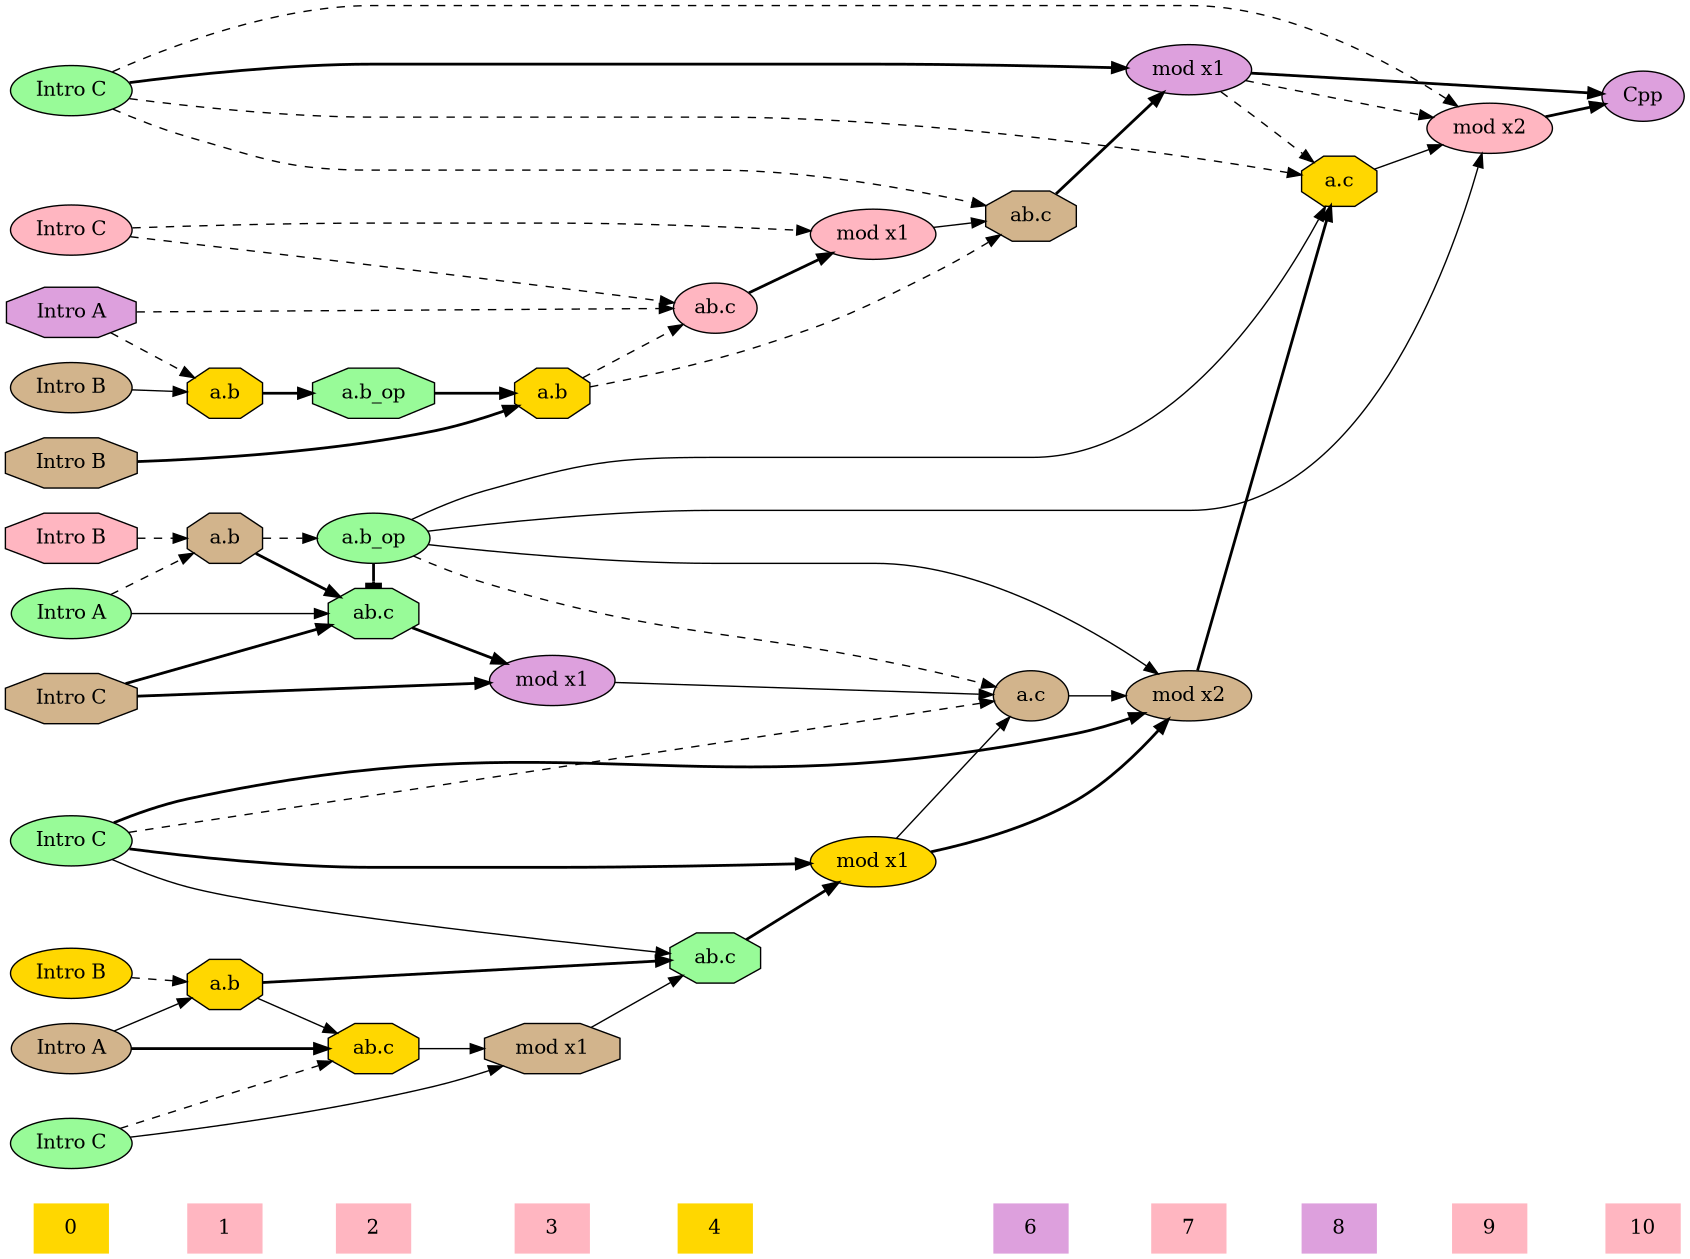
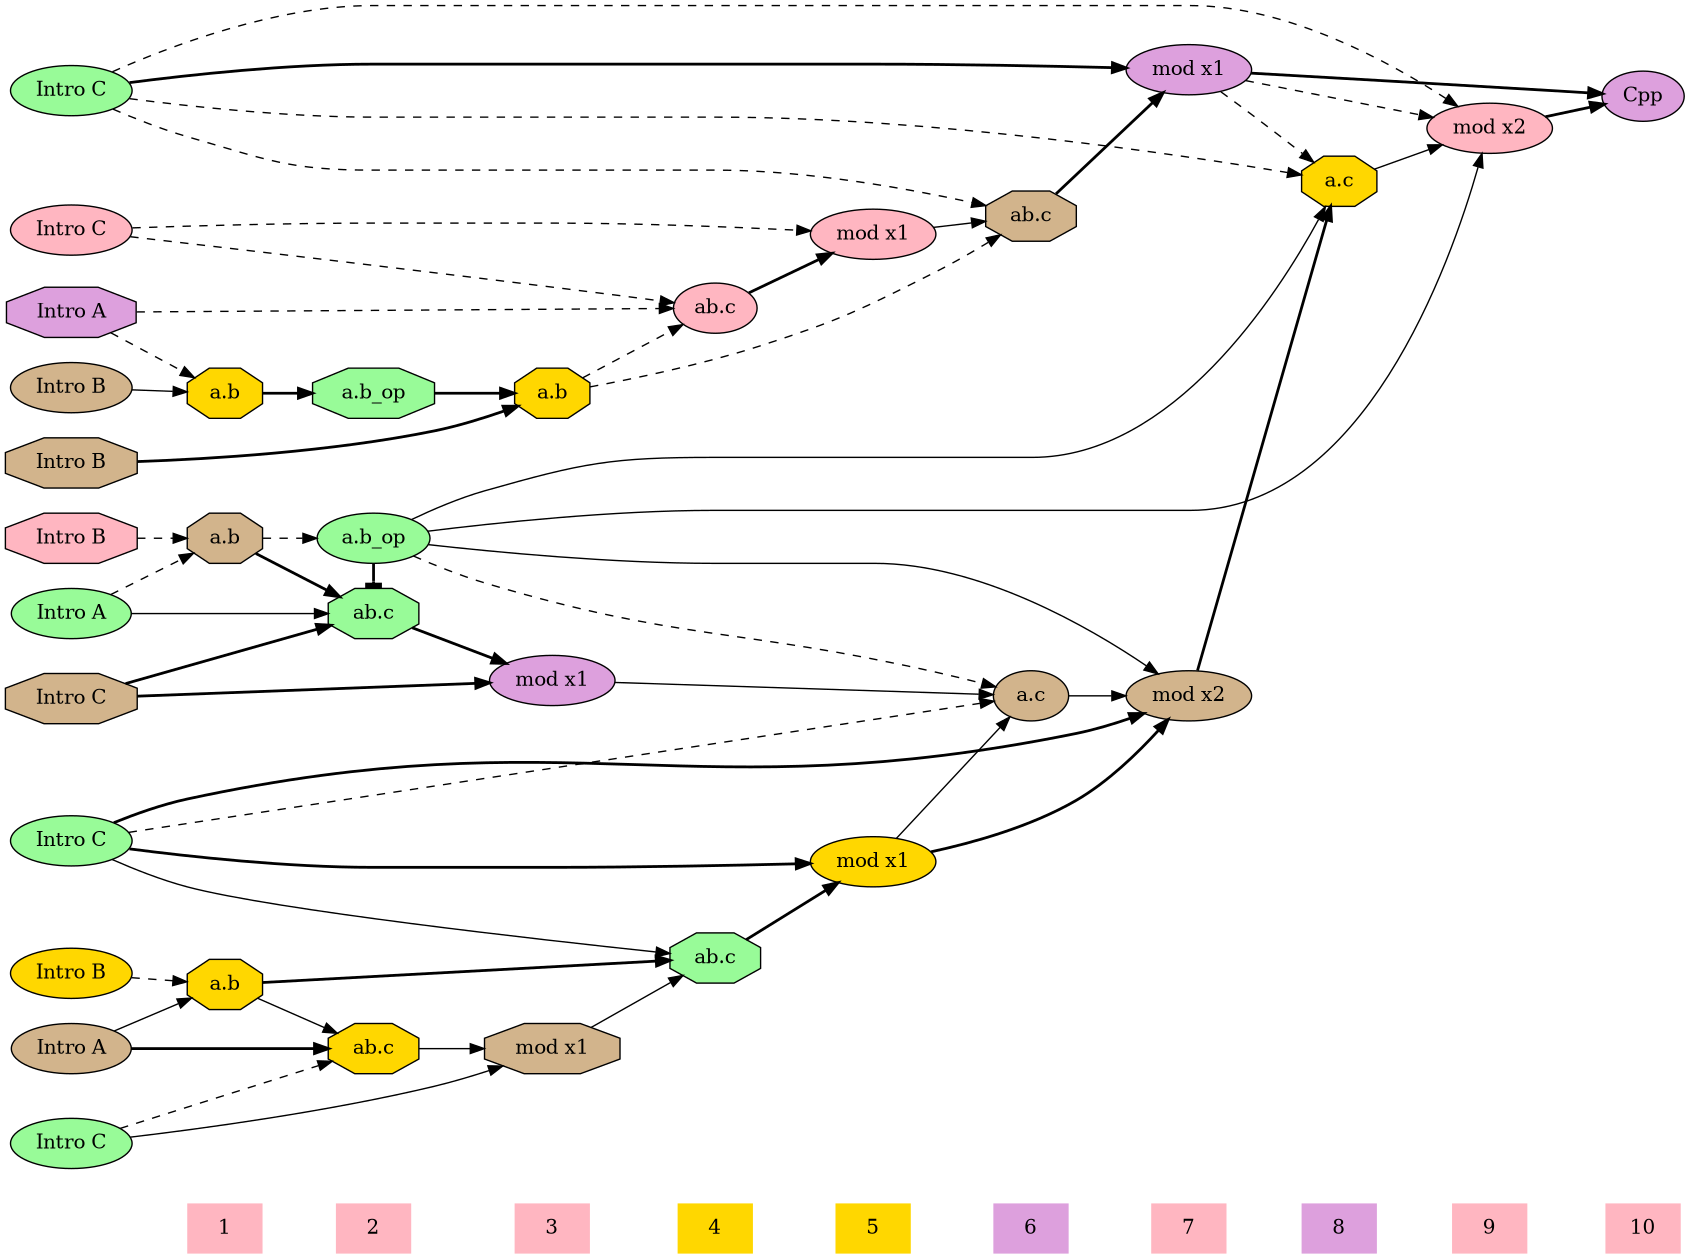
(71, 1229) -> none
none -> (873, 1229)
